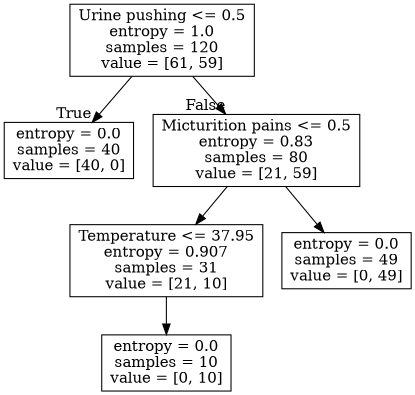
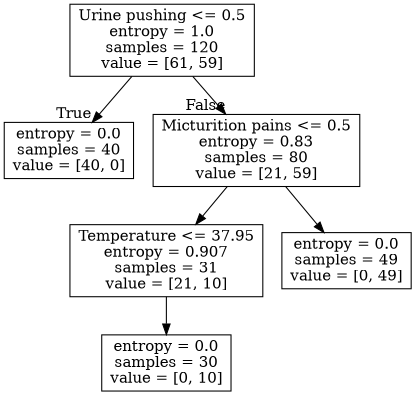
(166, 363) -> (166, 363)
